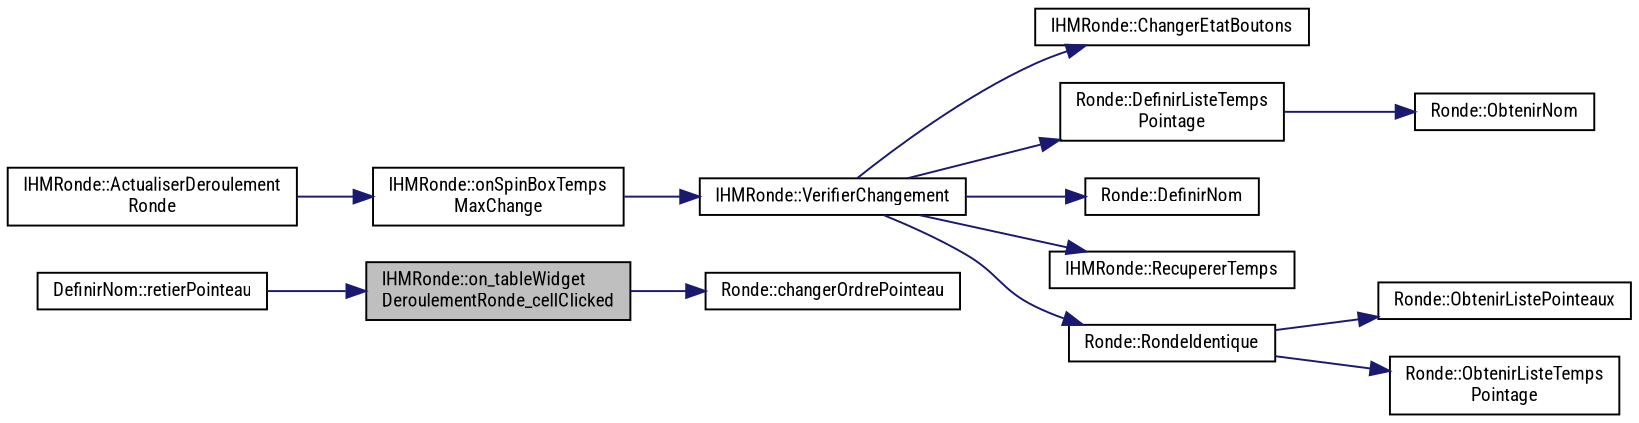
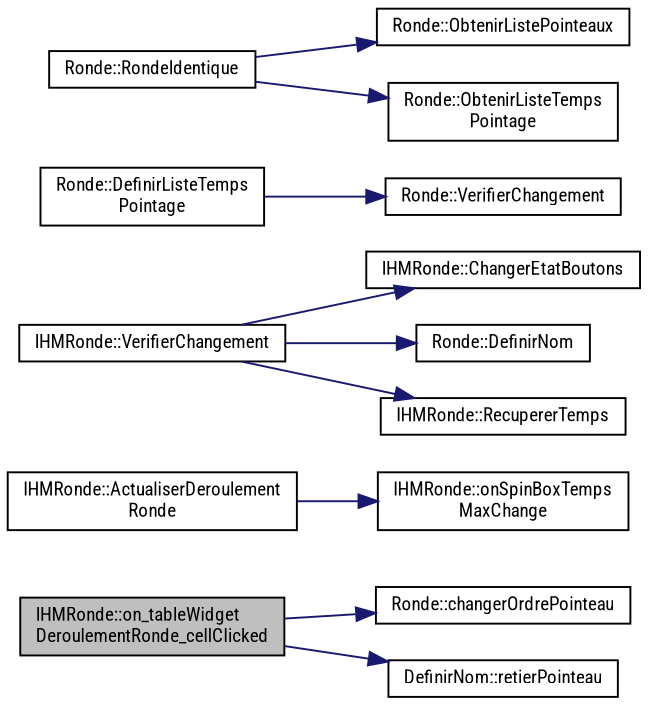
(1505, 112) -> (503, 197)
(974, 161) -> none
(652, 197) -> none
(977, 262) -> none
(306, 291) -> (326, 652)
